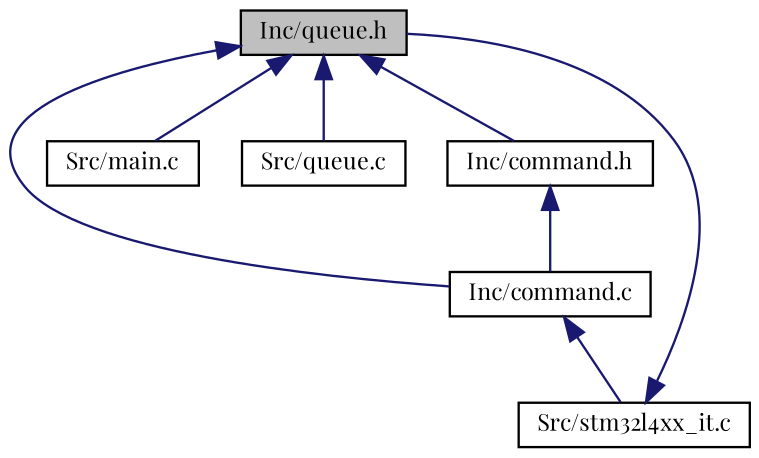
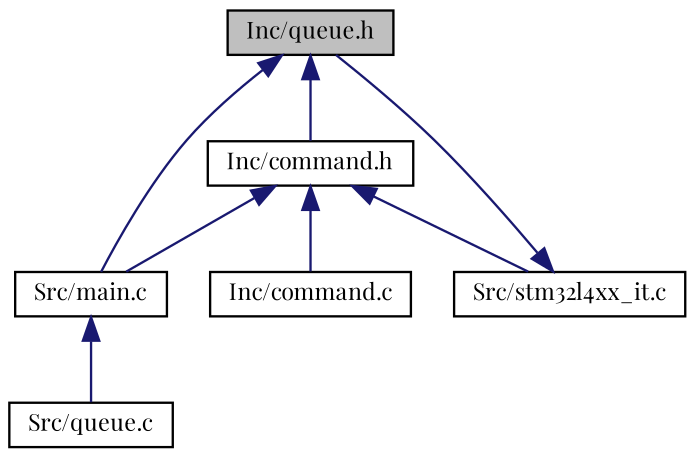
(324, 110) -> (91, 372)
(94, 228) -> none
none -> (190, 235)
(599, 370) -> (451, 234)
